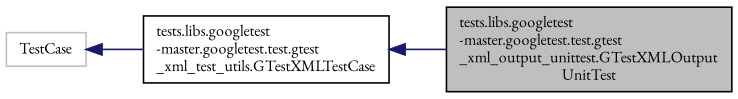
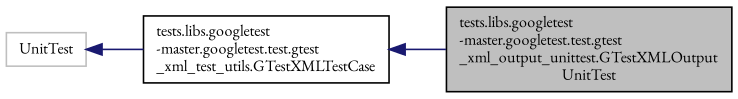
(46, 49) -> (46, 49)
